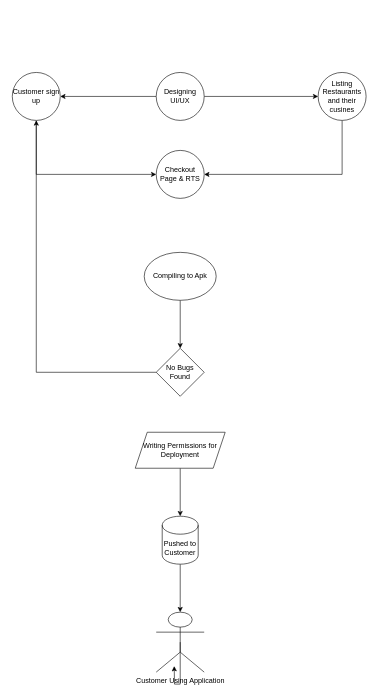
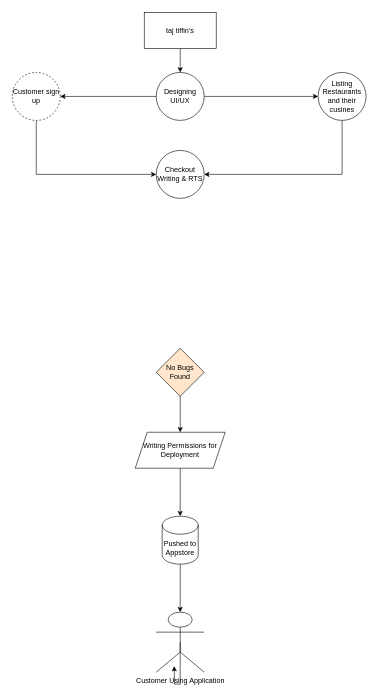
none -> (180, 30)
none -> (180, 66)
(36, 96) -> (36, 96)
(180, 174) -> (180, 174)
(180, 276) -> none
(36, 334) -> (180, 426)
(180, 342) -> none
(180, 372) -> (180, 372)
(180, 548) -> (180, 548)
